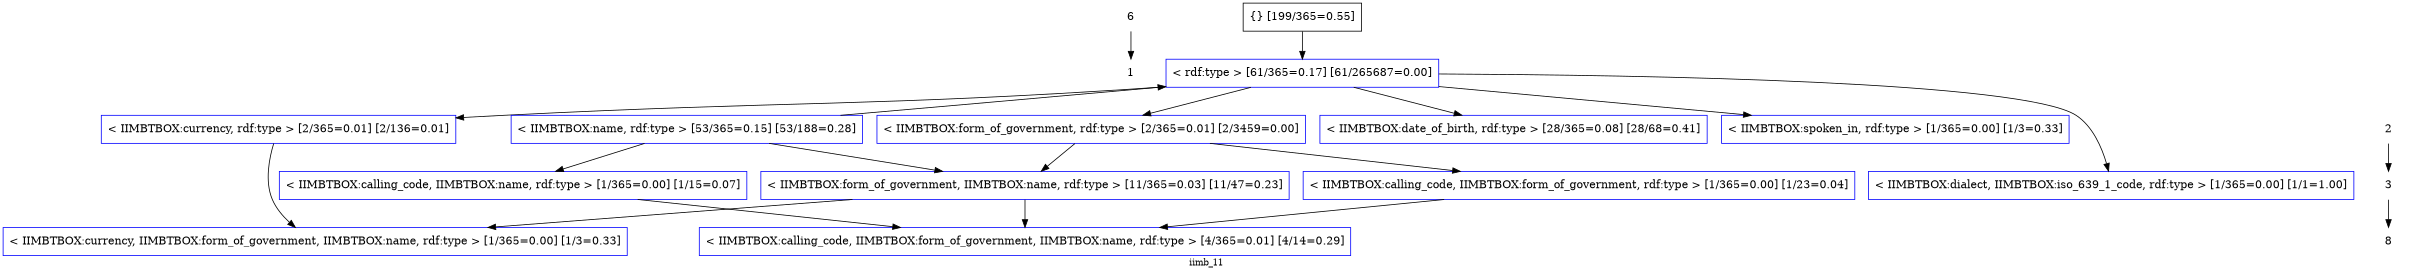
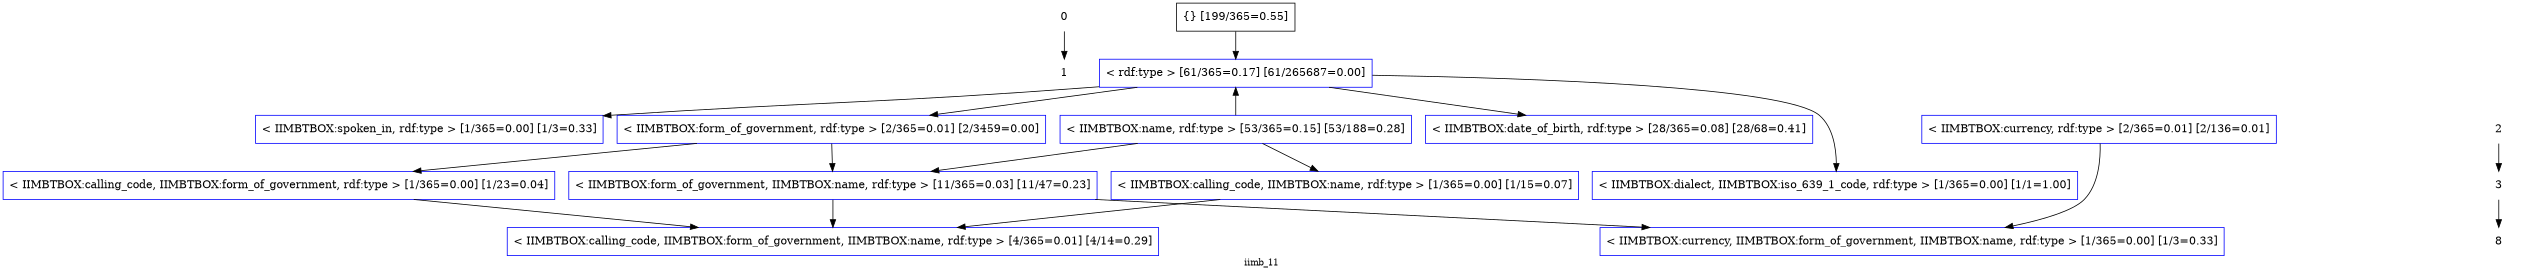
(1131, 17) -> (1064, 17)
(815, 104) -> none
